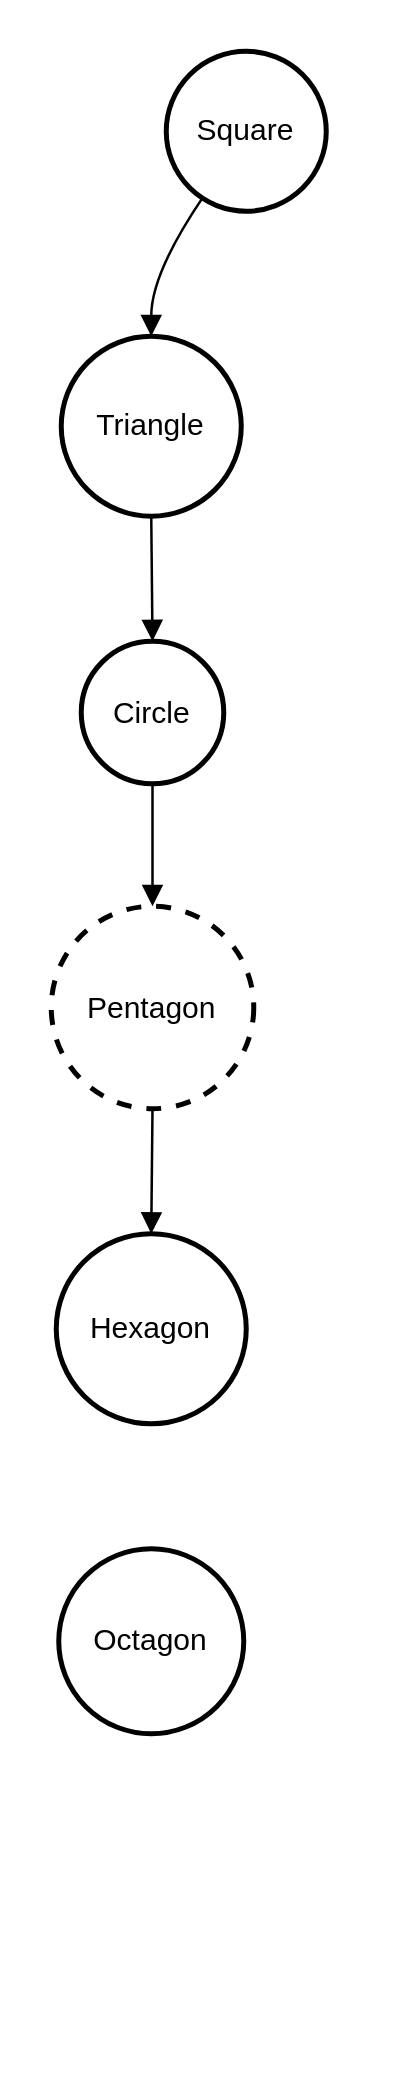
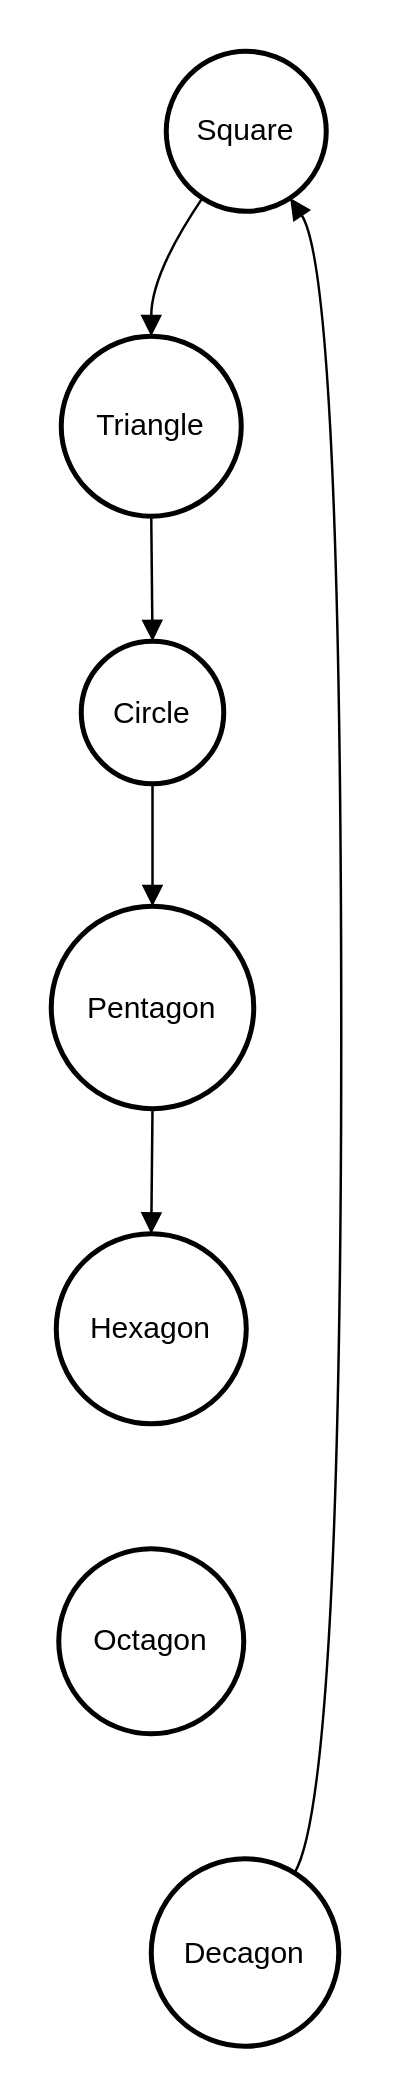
(153, 1008) -> (153, 1008)
none -> (341, 1043)
none -> (245, 1953)
